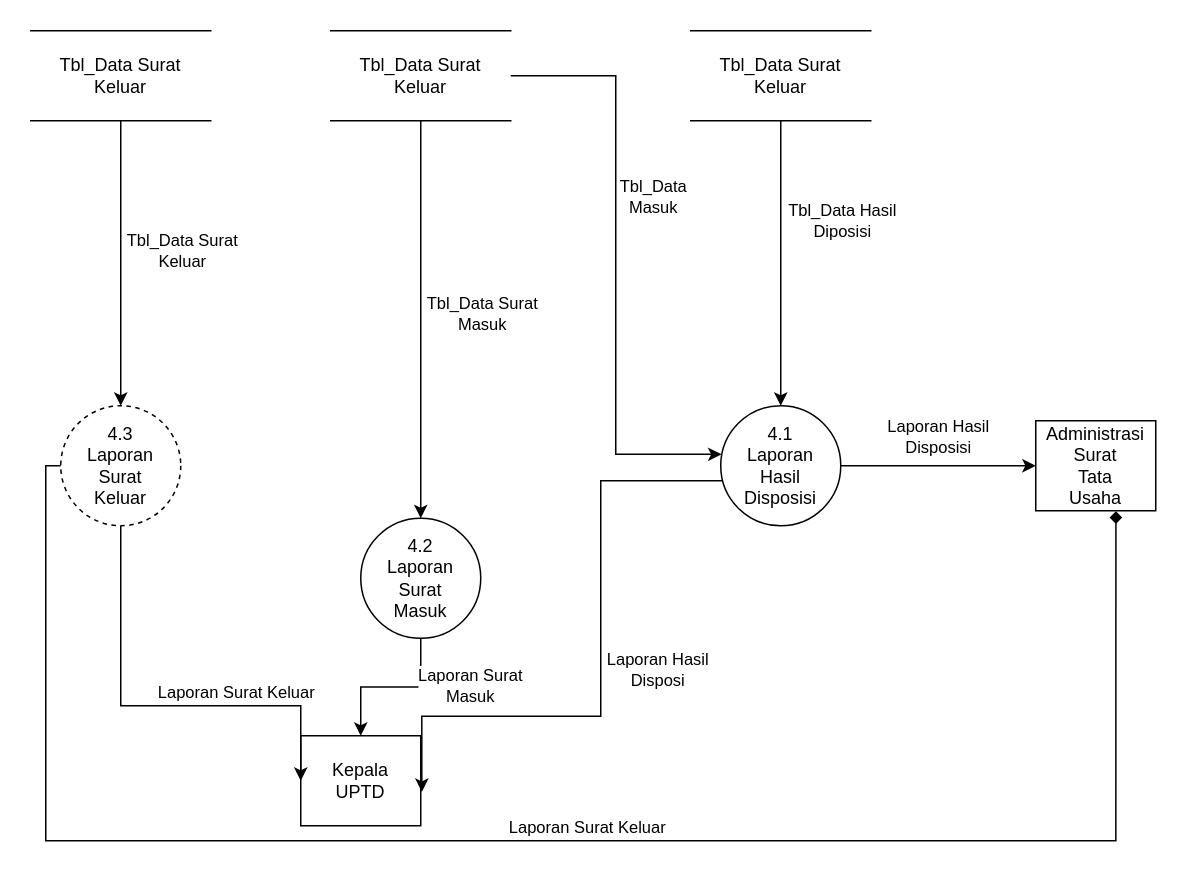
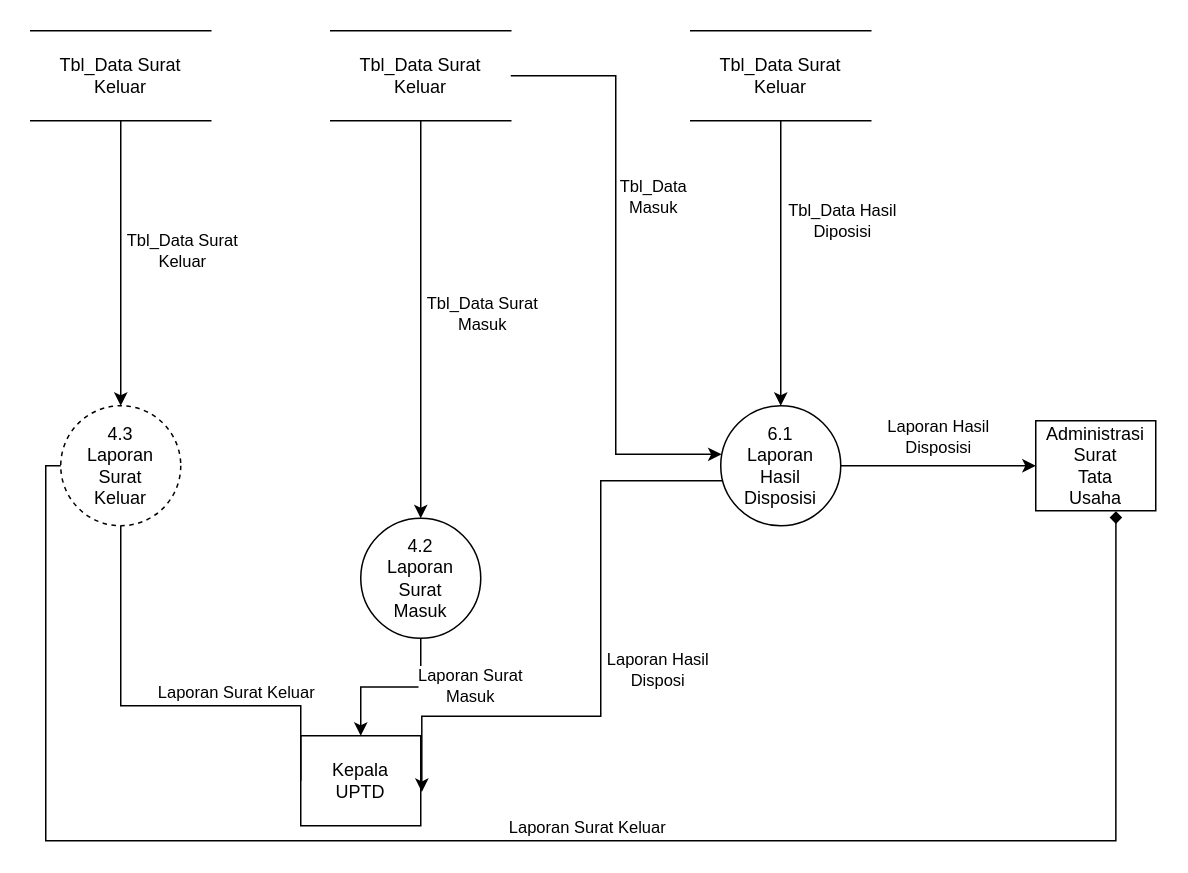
(781, 466) -> (781, 466)
(301, 769) -> (301, 773)
